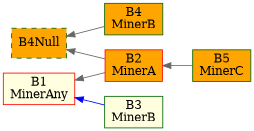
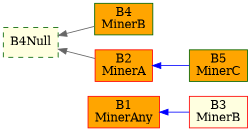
(39, 43) -> (31, 42)
(182, 66) -> (175, 66)
(94, 75) -> none
(39, 89) -> (124, 112)
(134, 112) -> (218, 112)
